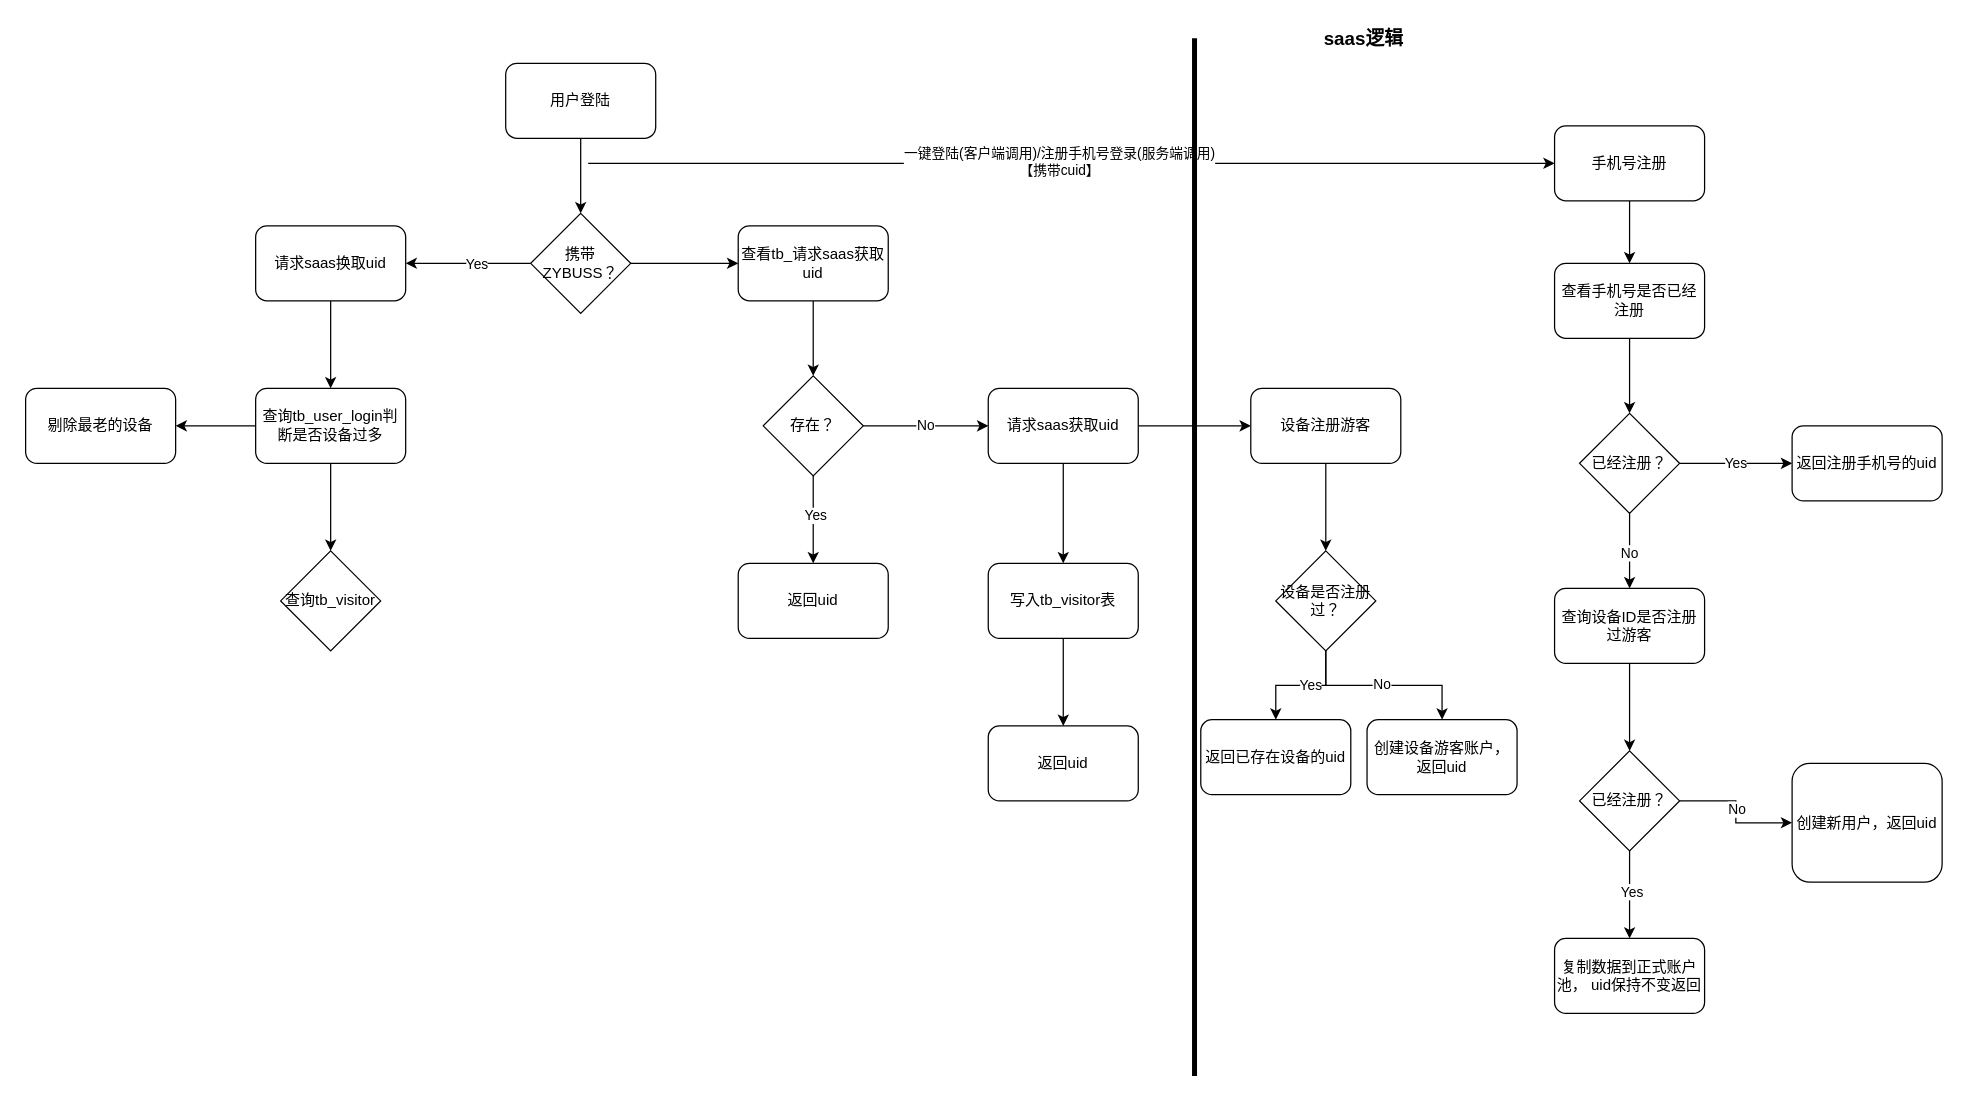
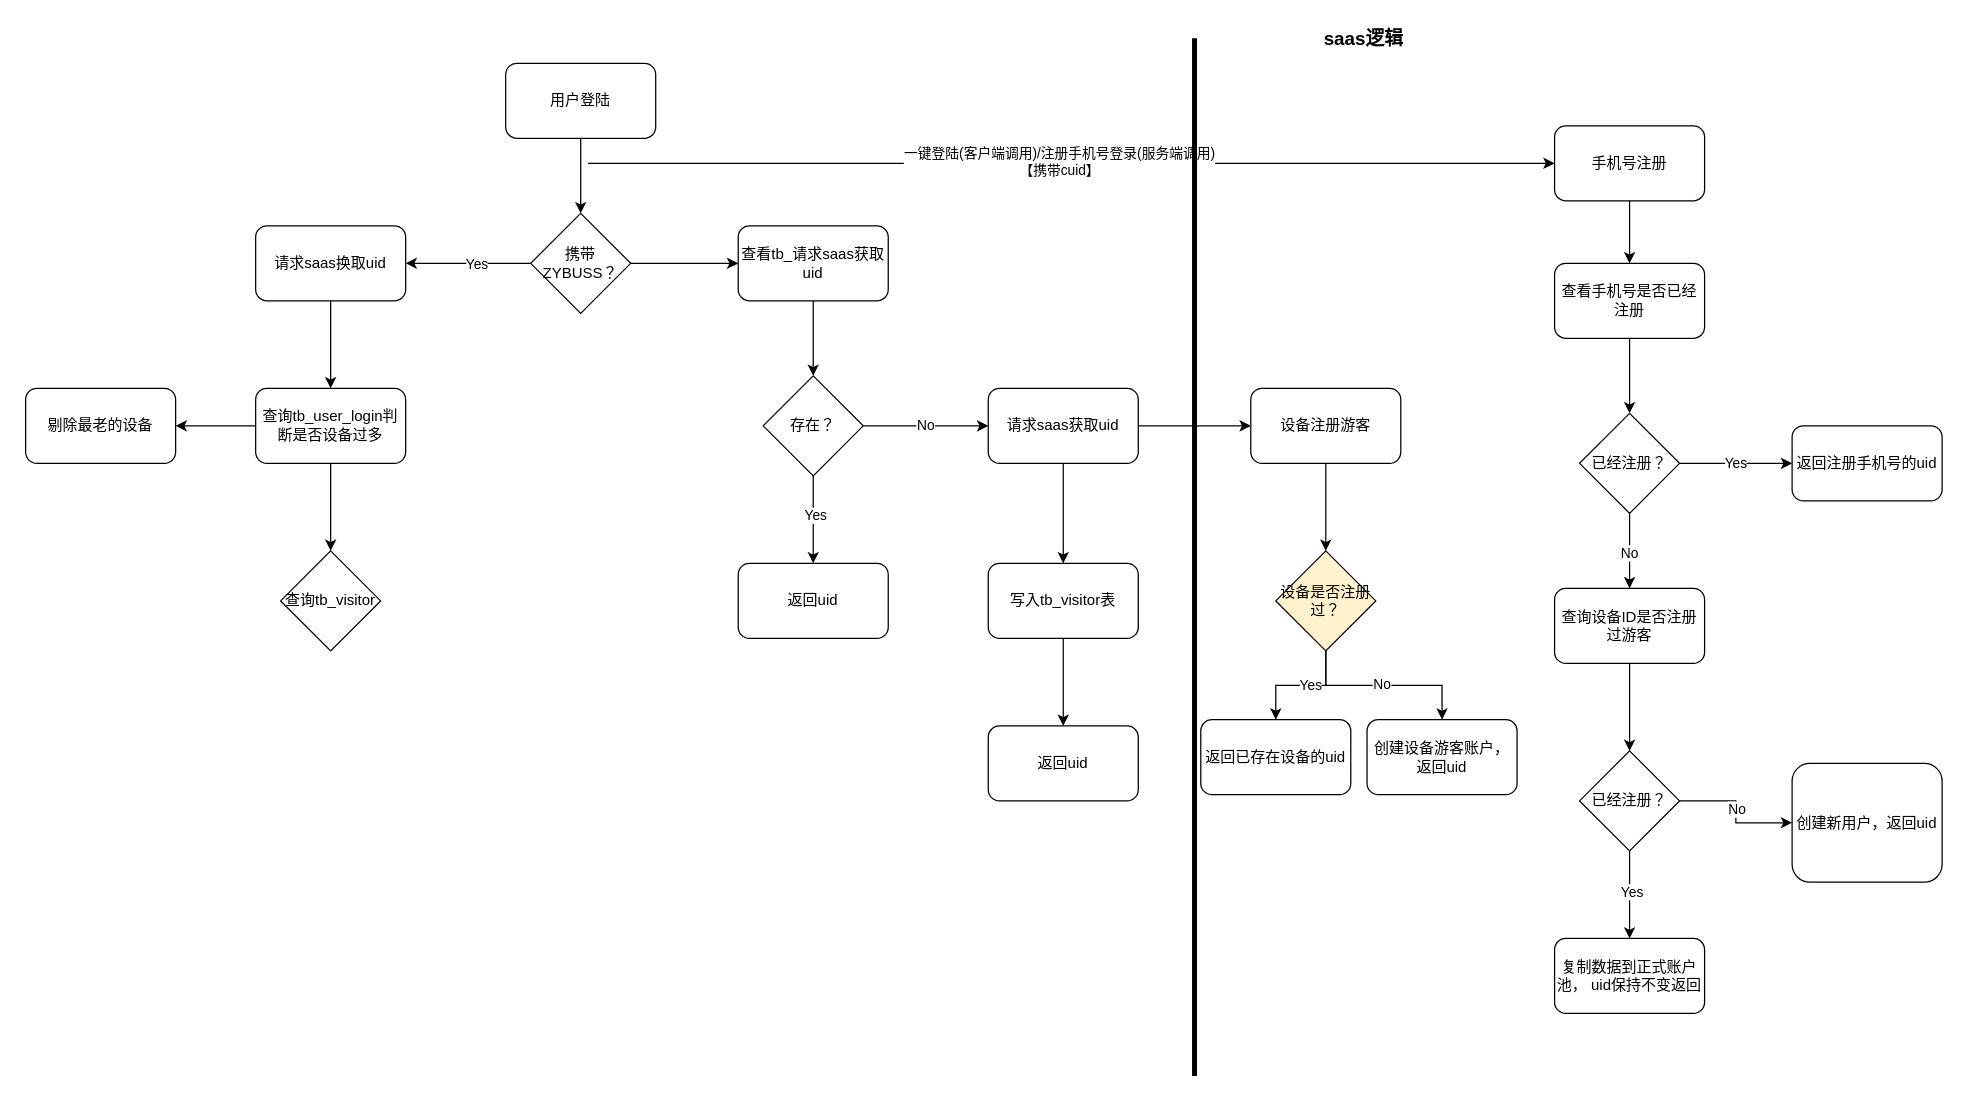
(1326, 601) -> (1326, 601)
